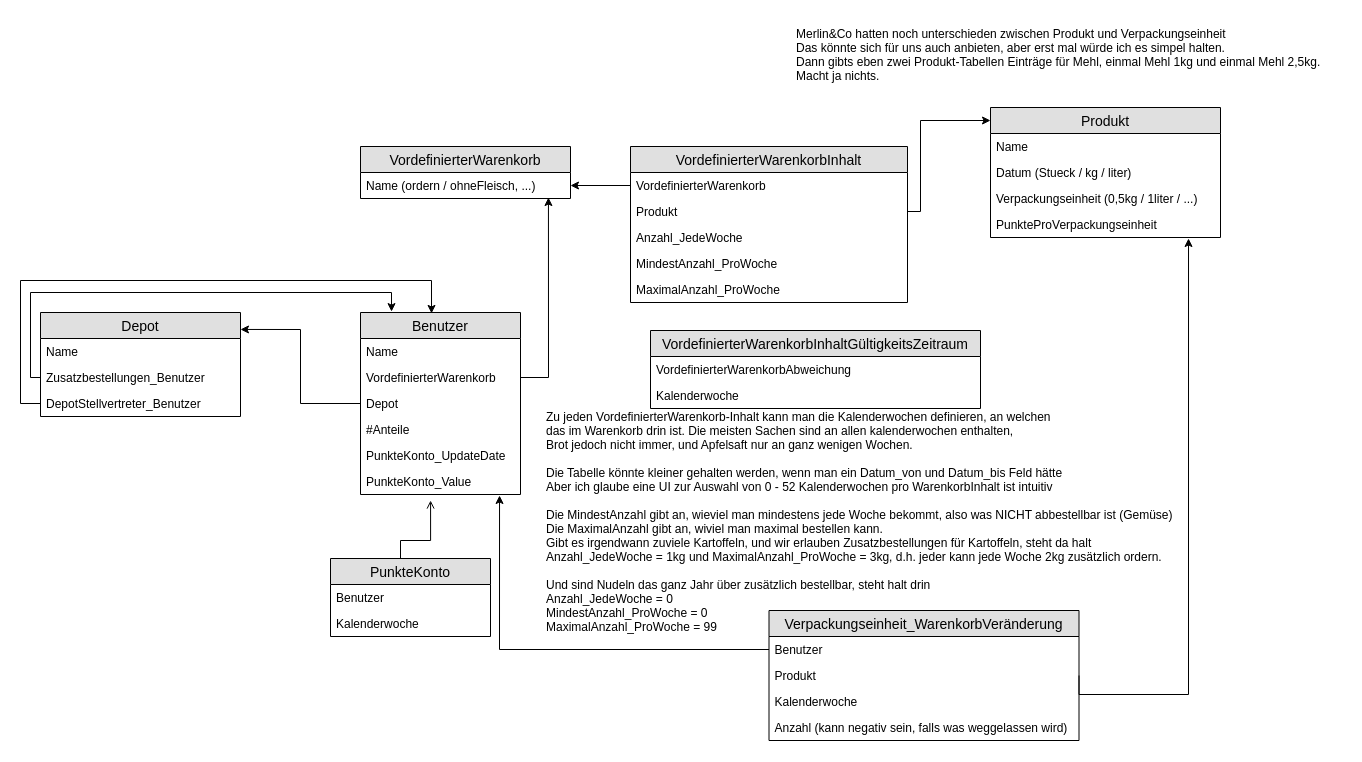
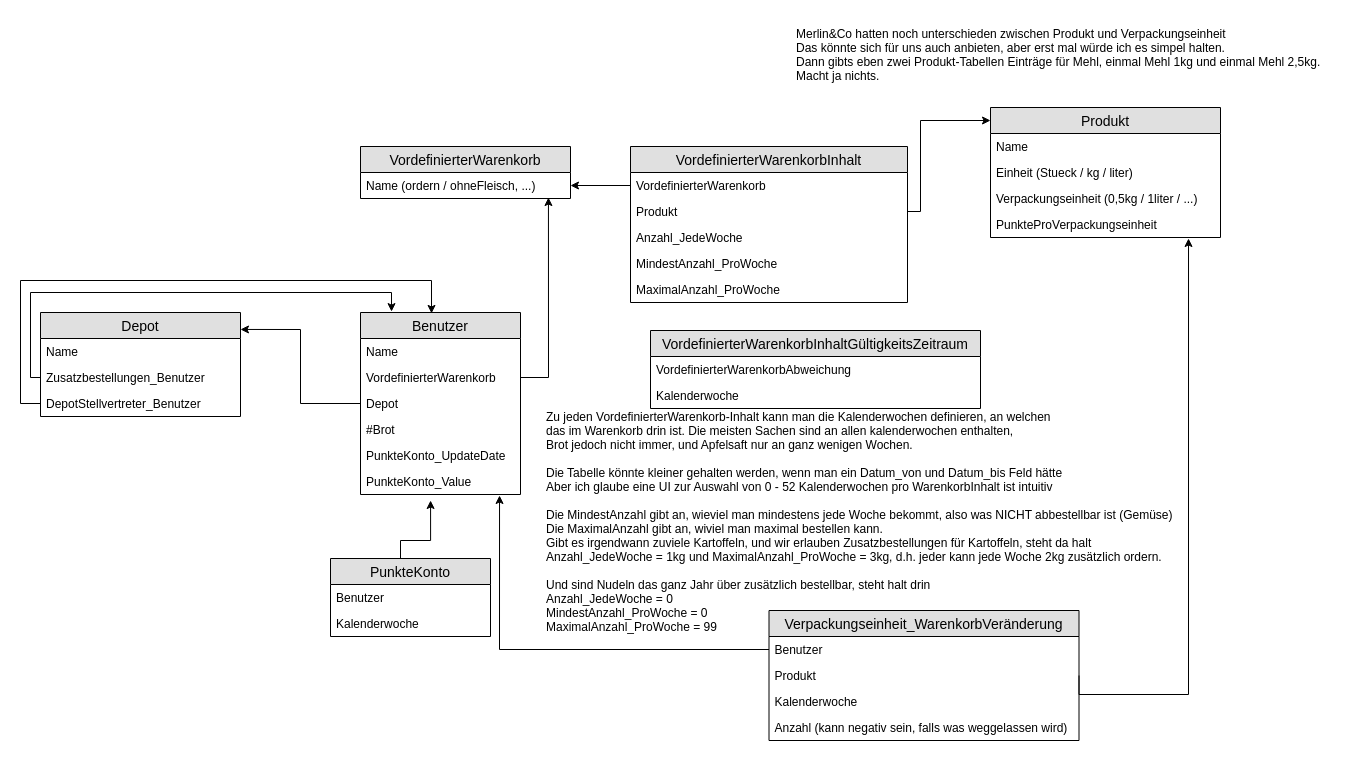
(1076, 173) -> (1079, 173)
(390, 430) -> (383, 430)
(431, 507) -> (431, 509)
